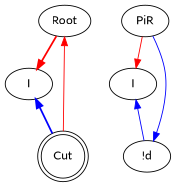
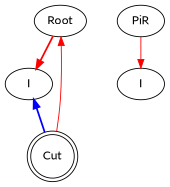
(147, 156) -> none
